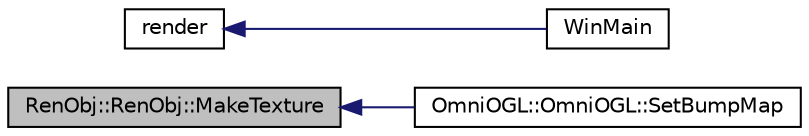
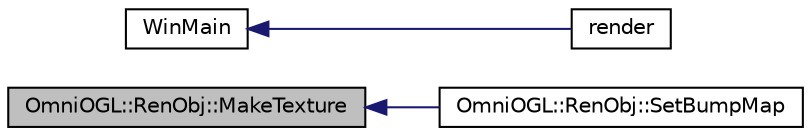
(396, 29) -> (420, 29)
(174, 107) -> (187, 107)
(608, 107) -> (621, 107)
